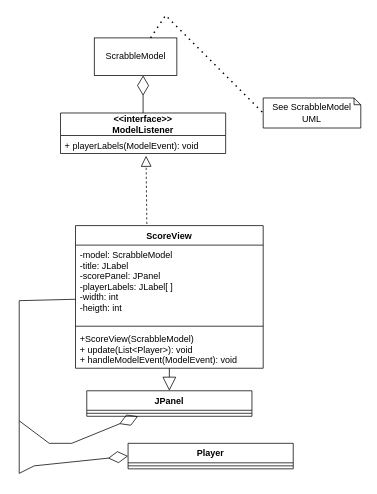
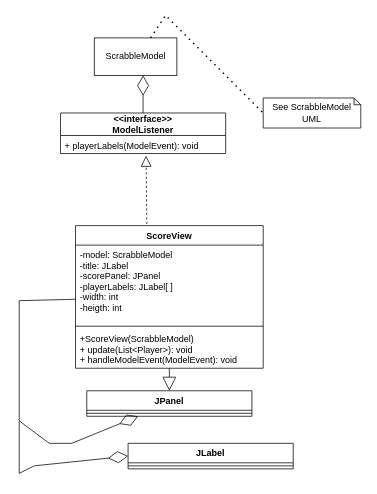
(210, 453) -> (210, 453)
